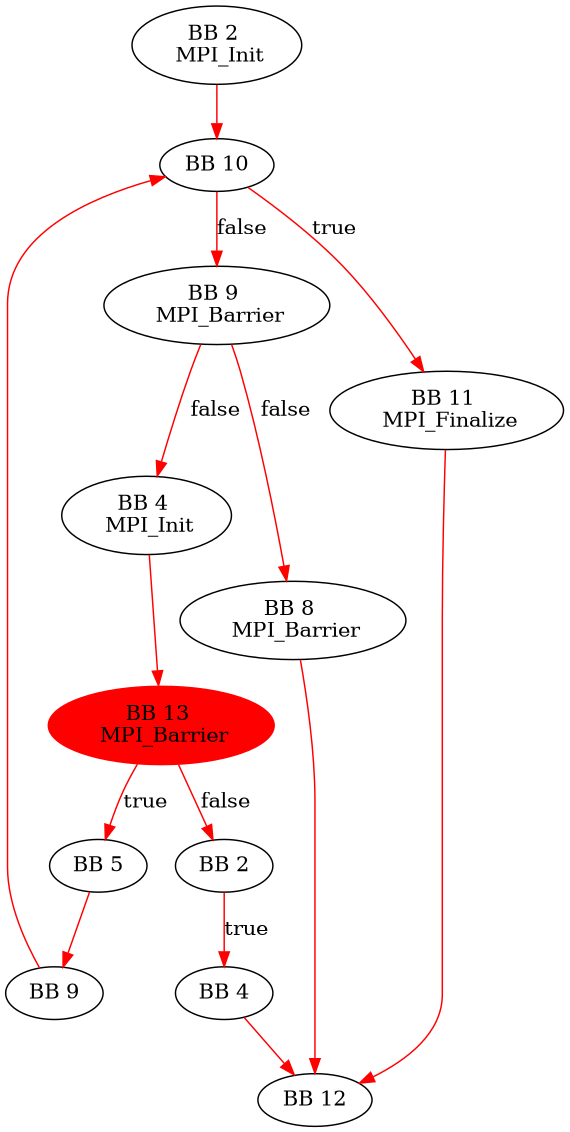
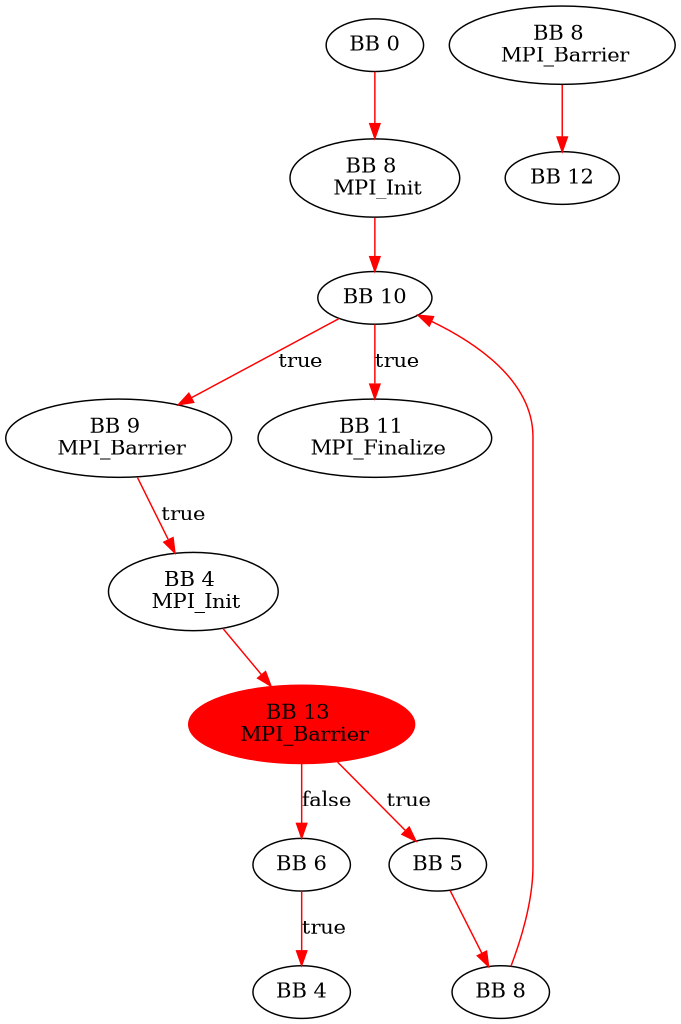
(217, 45) -> (375, 178)
none -> (375, 45)
(242, 229) -> (301, 362)
(215, 410) -> (184, 515)
(261, 454) -> none
(442, 779) -> none
(224, 866) -> (302, 865)
(54, 993) -> (501, 992)
(264, 1041) -> none
